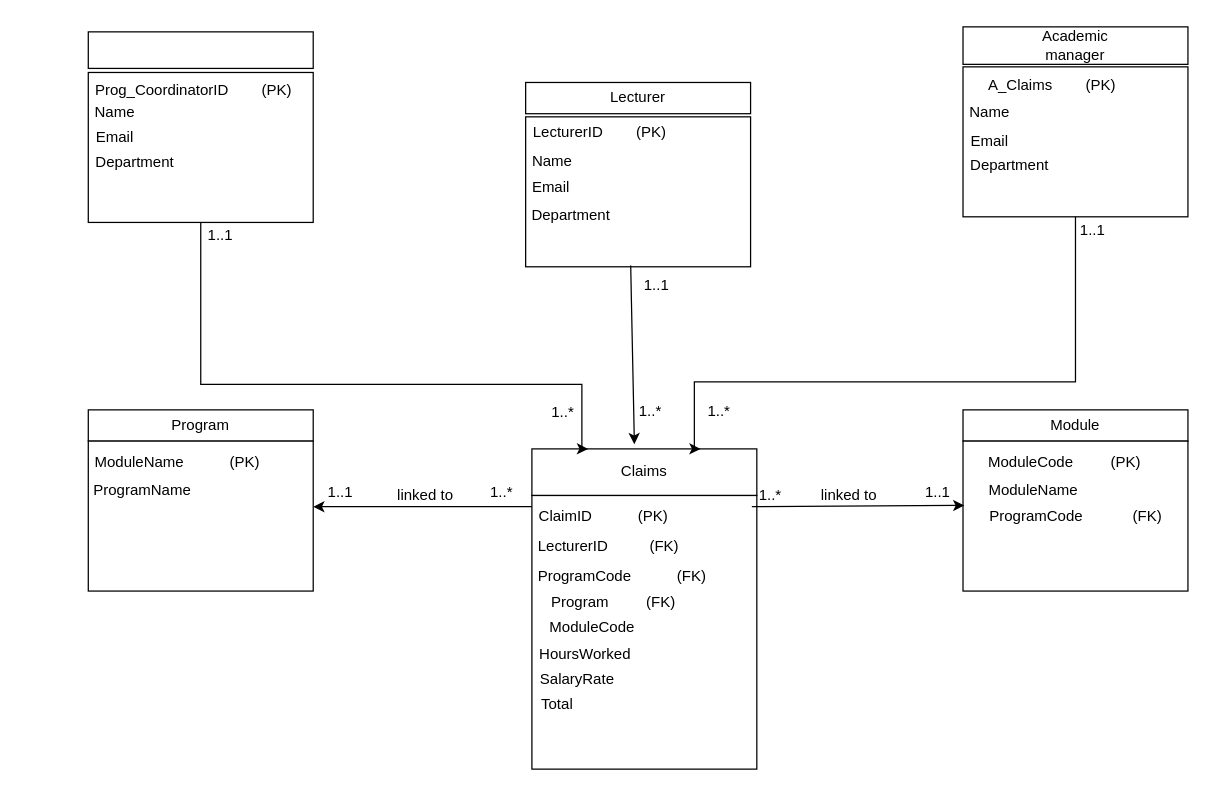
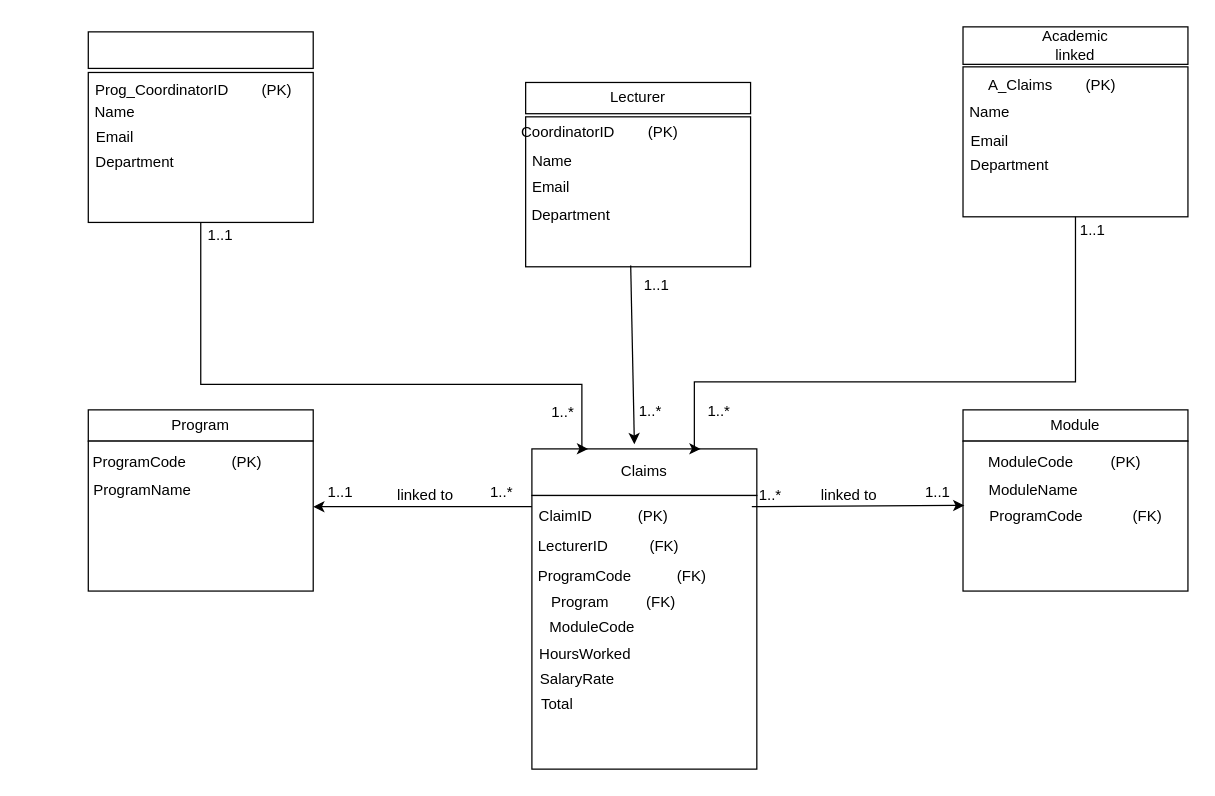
(1076, 46) -> (1076, 46)
(600, 133) -> (600, 133)
(178, 463) -> (178, 463)
